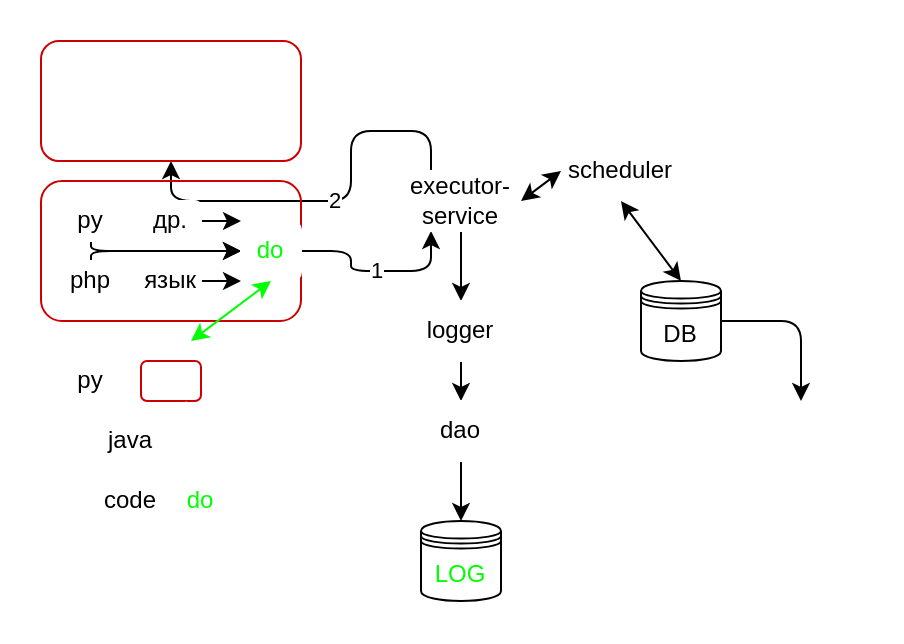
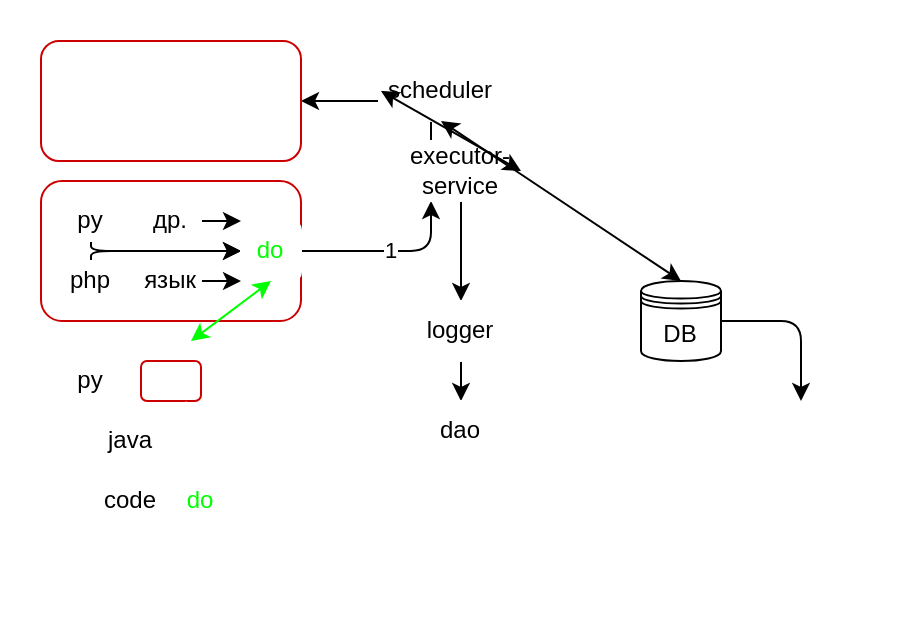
(621, 171) -> (441, 91)
(461, 201) -> (461, 171)
(461, 494) -> none
(461, 561) -> none
